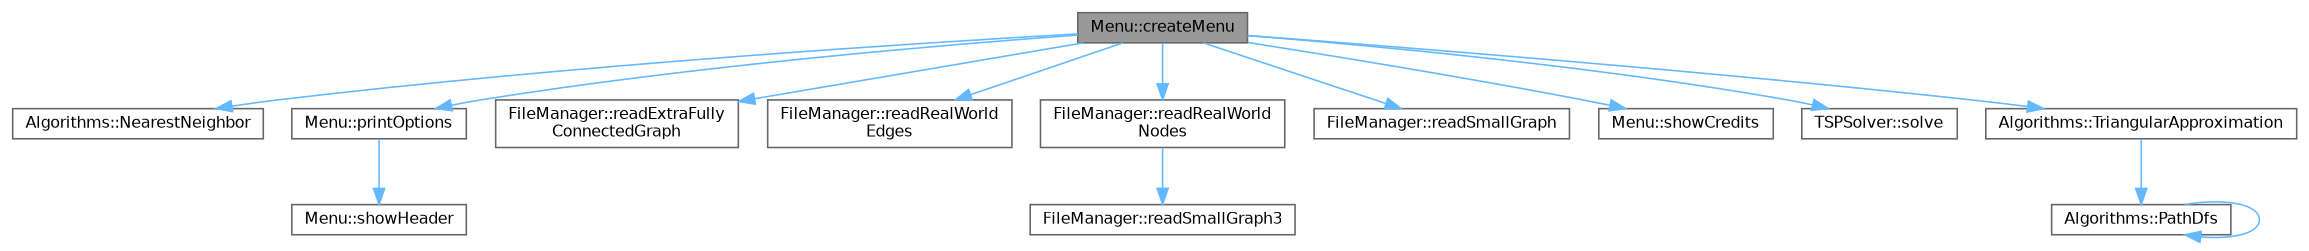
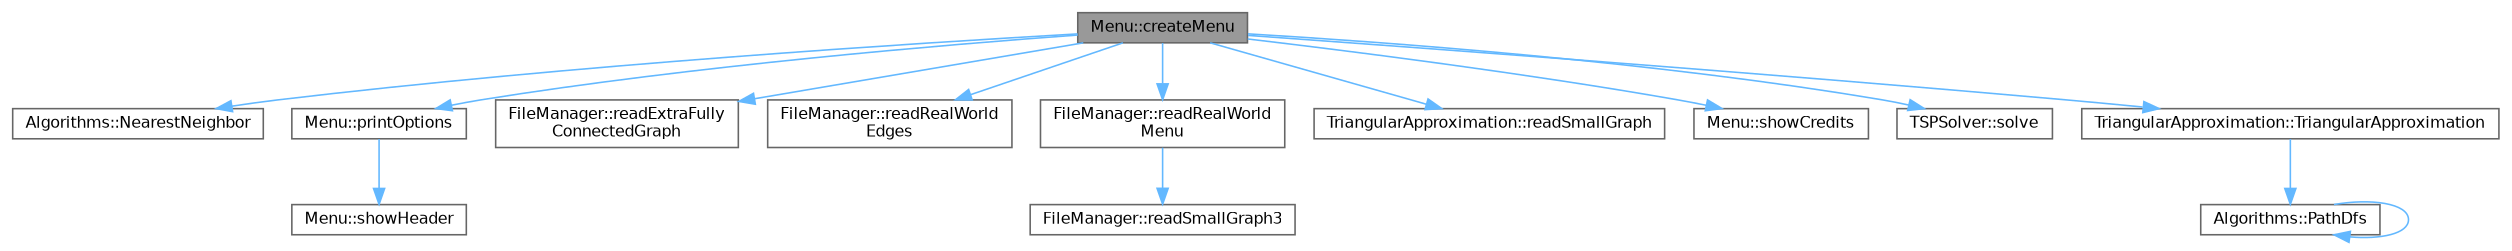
(1163, 124) -> (1163, 124)
(1442, 124) -> (1489, 124)
(2141, 124) -> (2290, 124)
